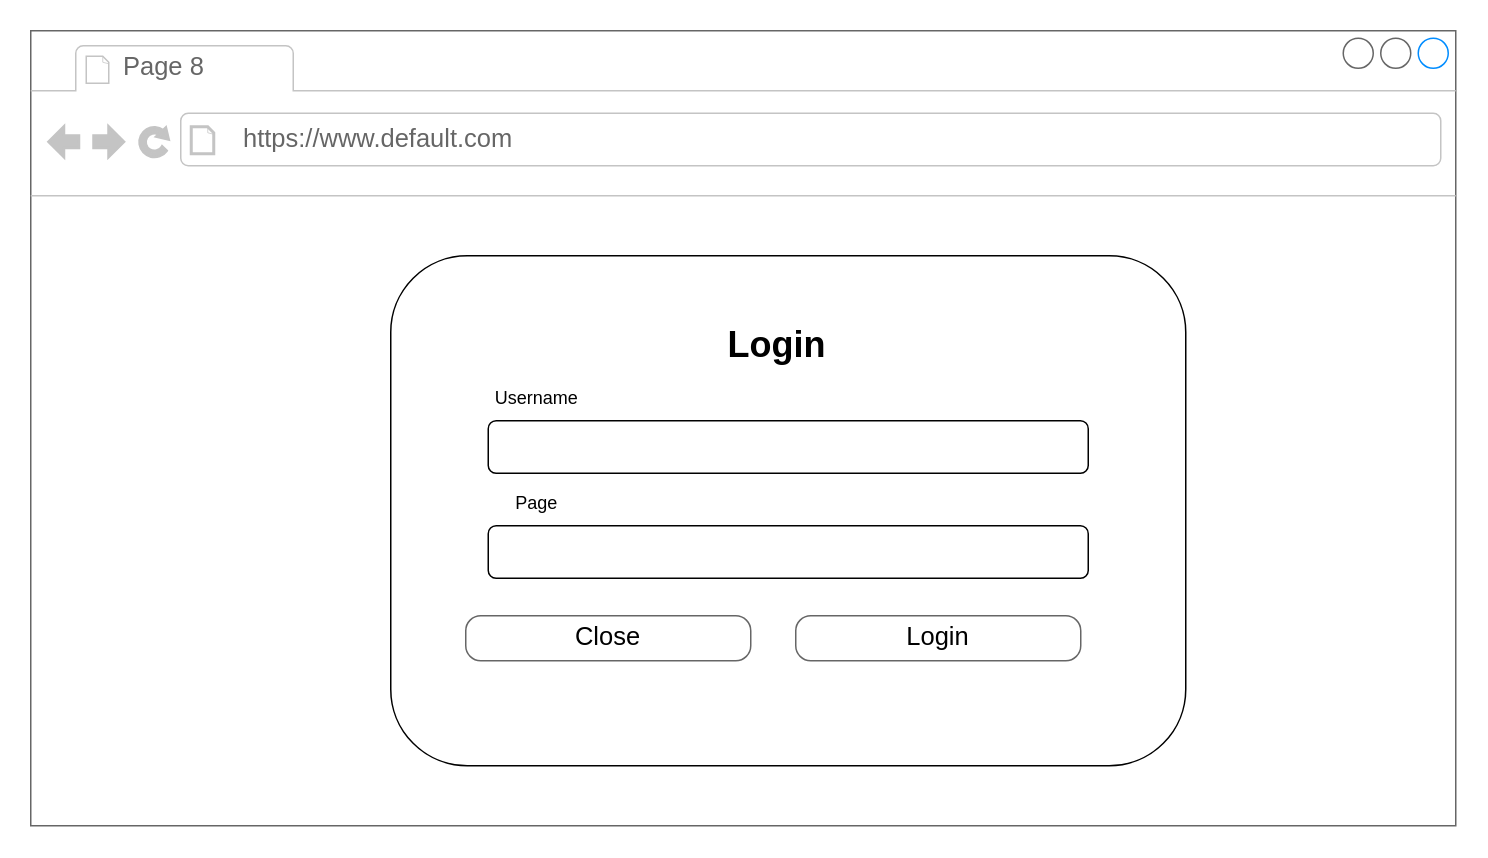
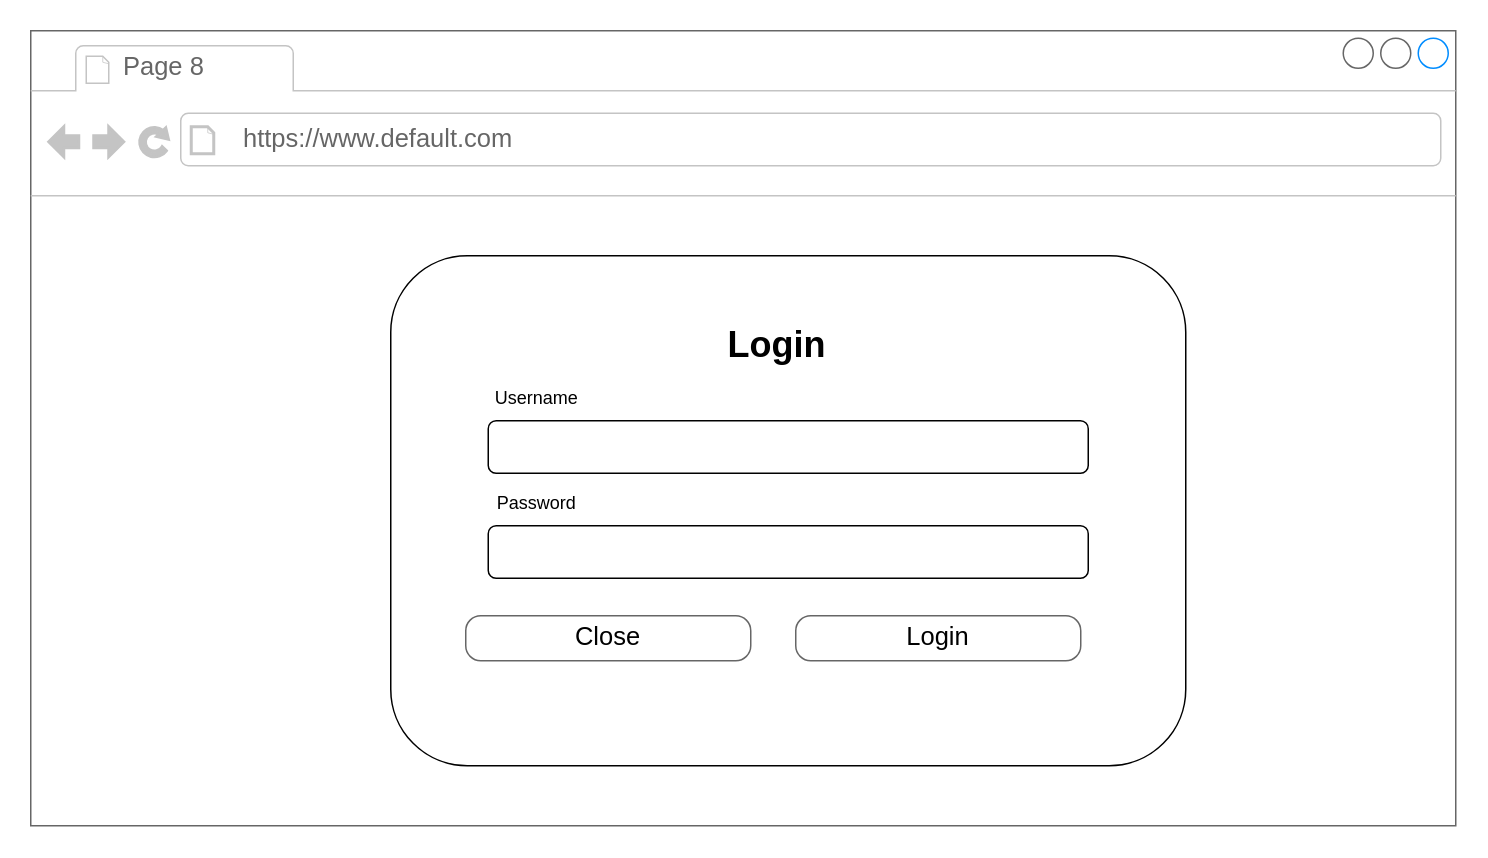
(537, 503) -> (537, 503)
